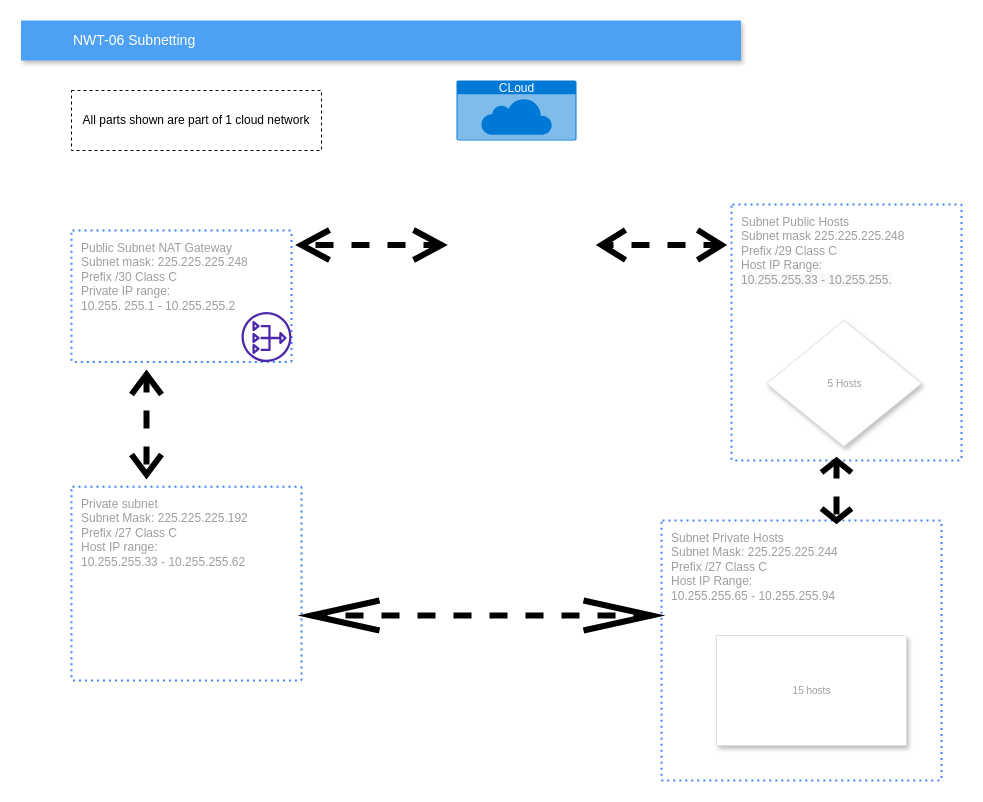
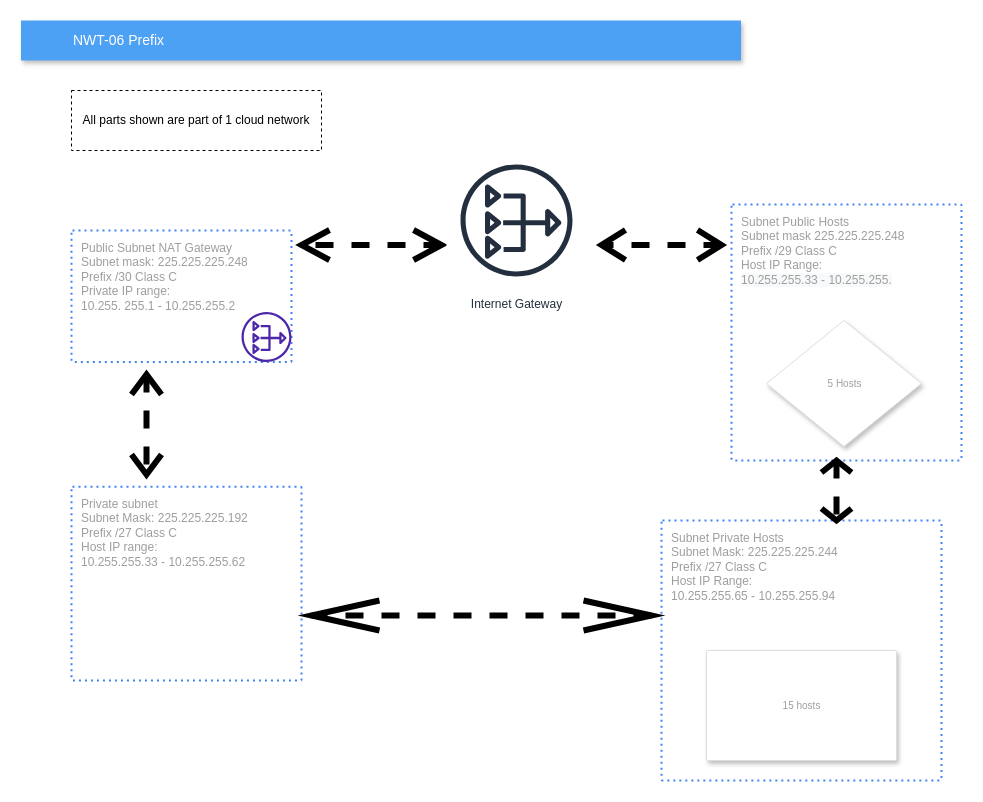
(137, 41) -> (121, 41)
(517, 111) -> none
none -> (517, 221)
(812, 691) -> (802, 706)
